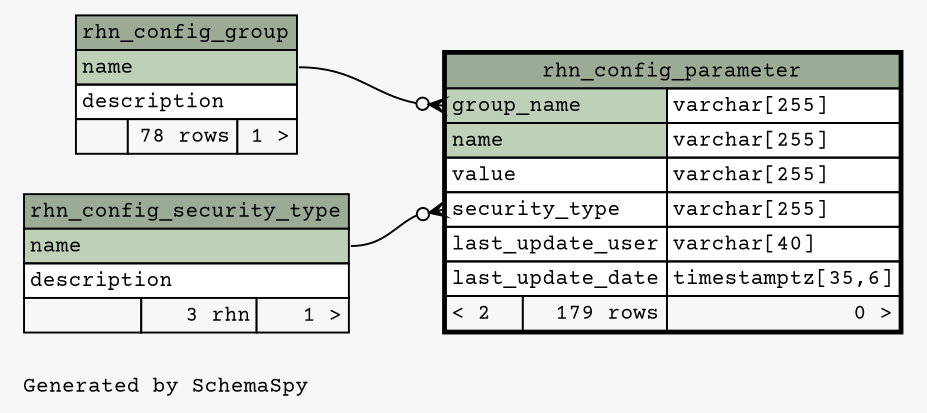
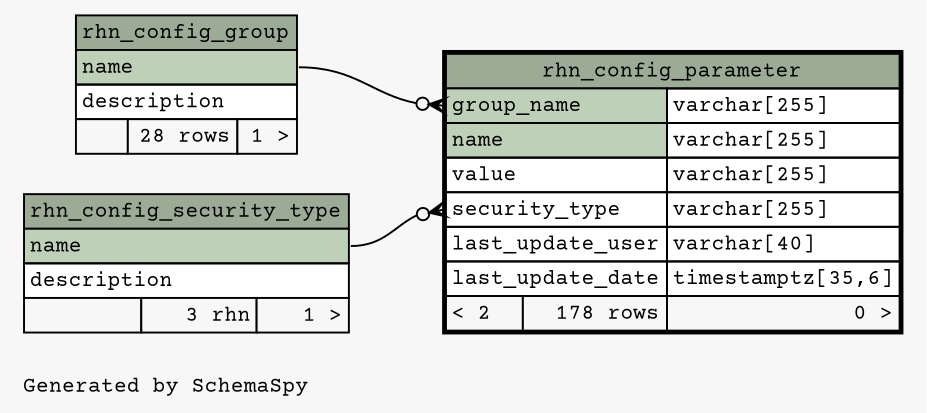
(185, 136) -> (185, 136)
(608, 312) -> (608, 312)
